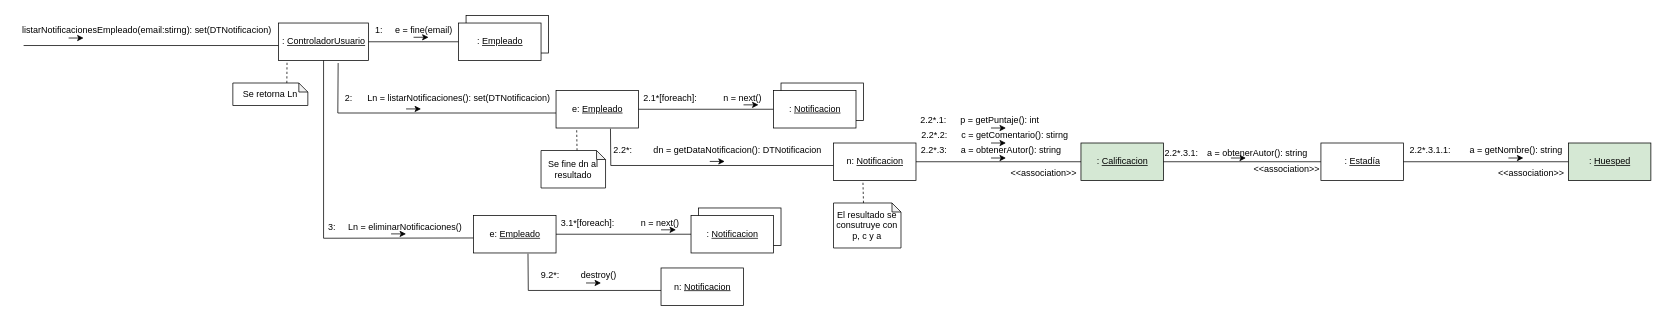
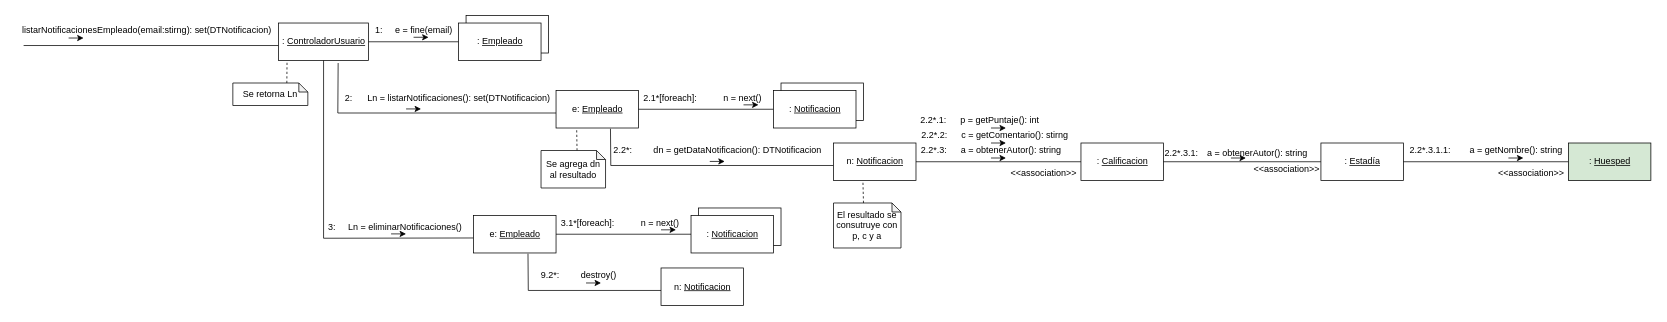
(1122, 162) -> (1122, 162)
(573, 169) -> (573, 169)
